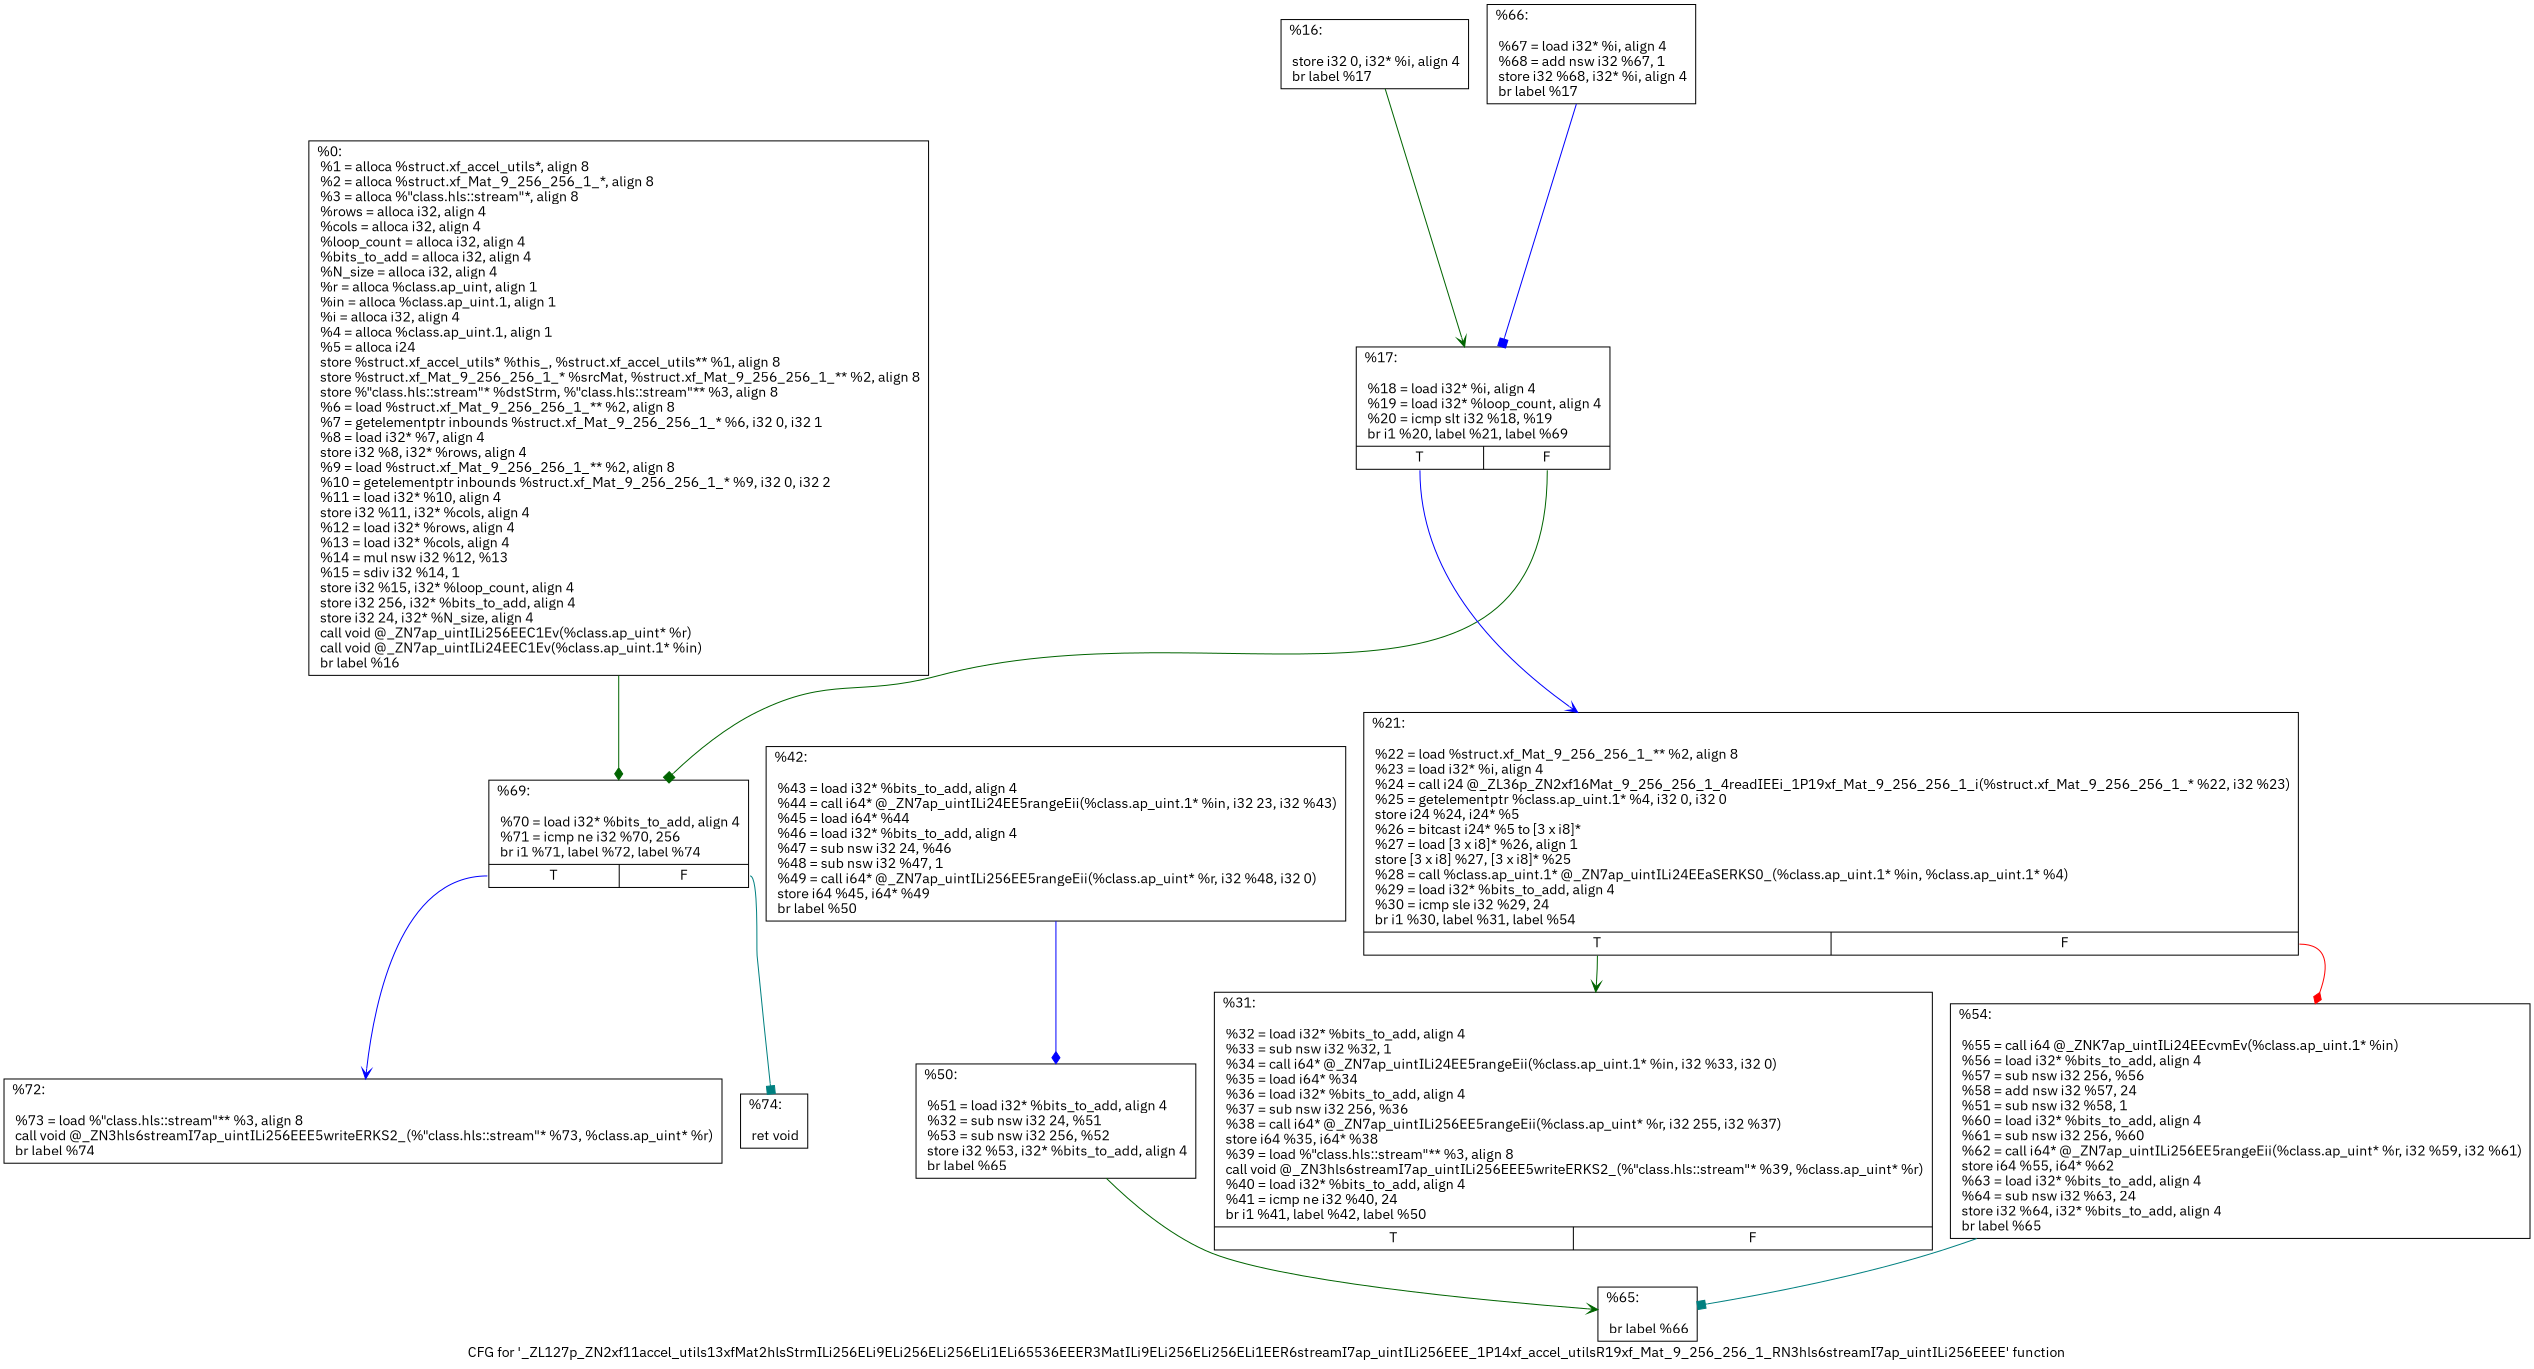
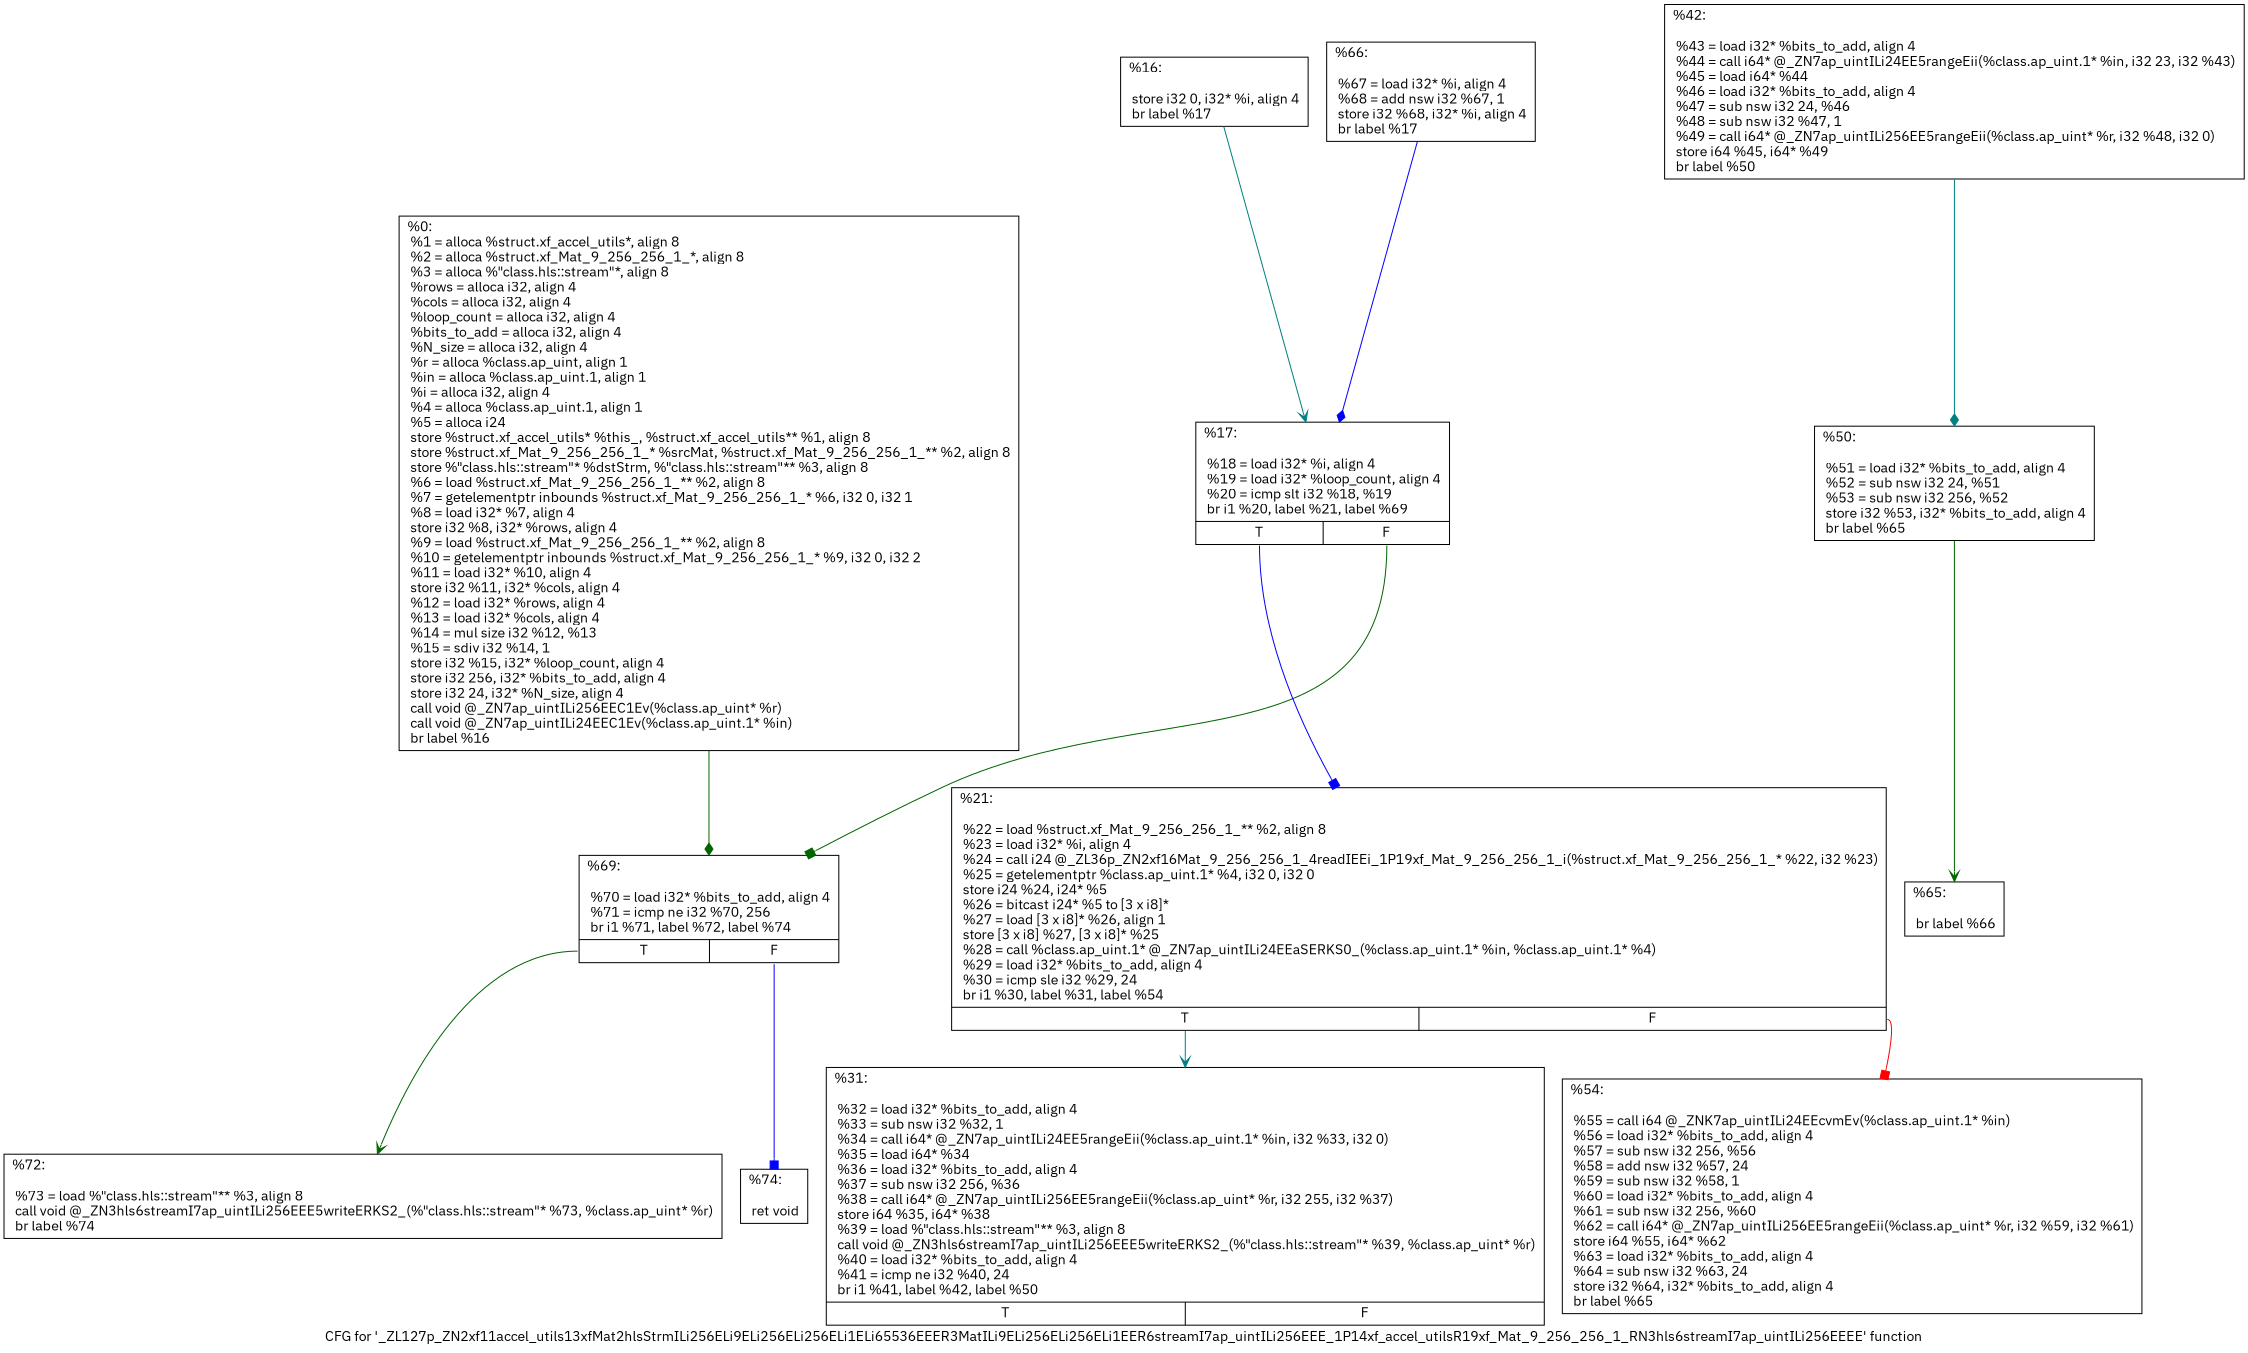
(1423, 213) -> (1264, 270)
(1541, 221) -> (1380, 276)
(413, 558) -> (502, 633)
(1466, 606) -> (1281, 666)
(396, 949) -> (454, 1019)
(2324, 960) -> (1891, 1043)
(1597, 969) -> (1185, 1044)
(759, 979) -> (774, 1061)
(1056, 986) -> (1954, 296)
(2043, 1106) -> (1655, 1181)
(1013, 1121) -> (1912, 483)
(1844, 1277) -> none
